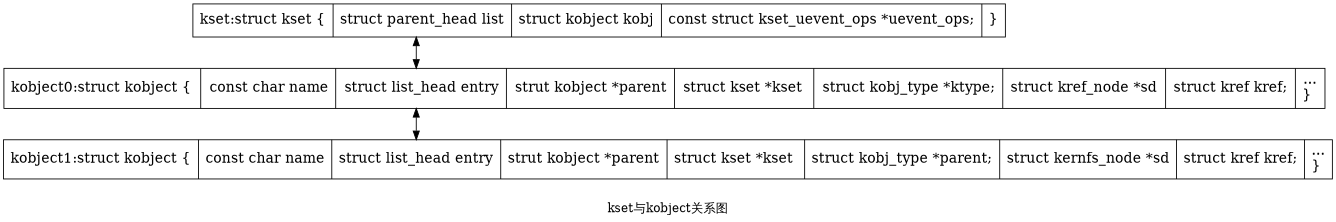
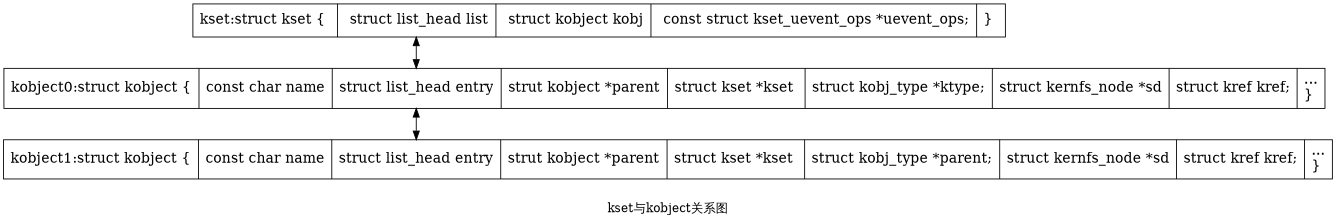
(422, 20) -> (419, 20)
(1084, 88) -> (1081, 88)
